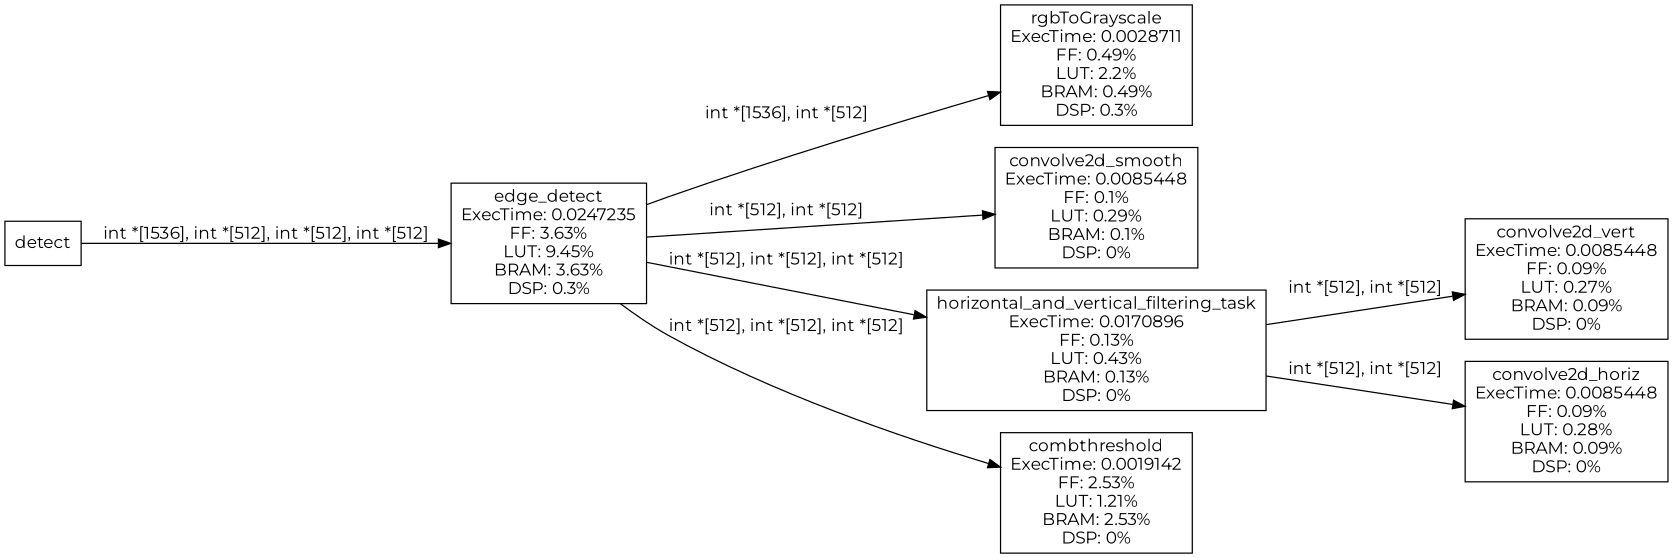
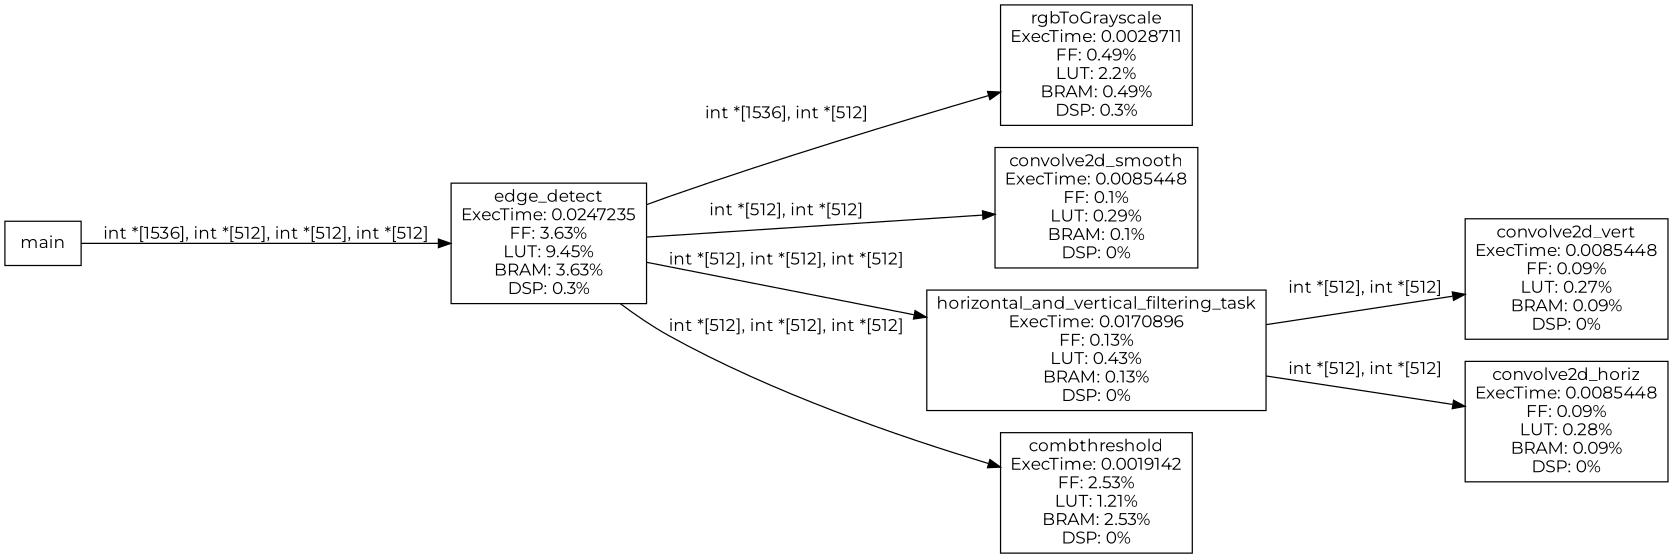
(43, 243) -> (43, 243)
